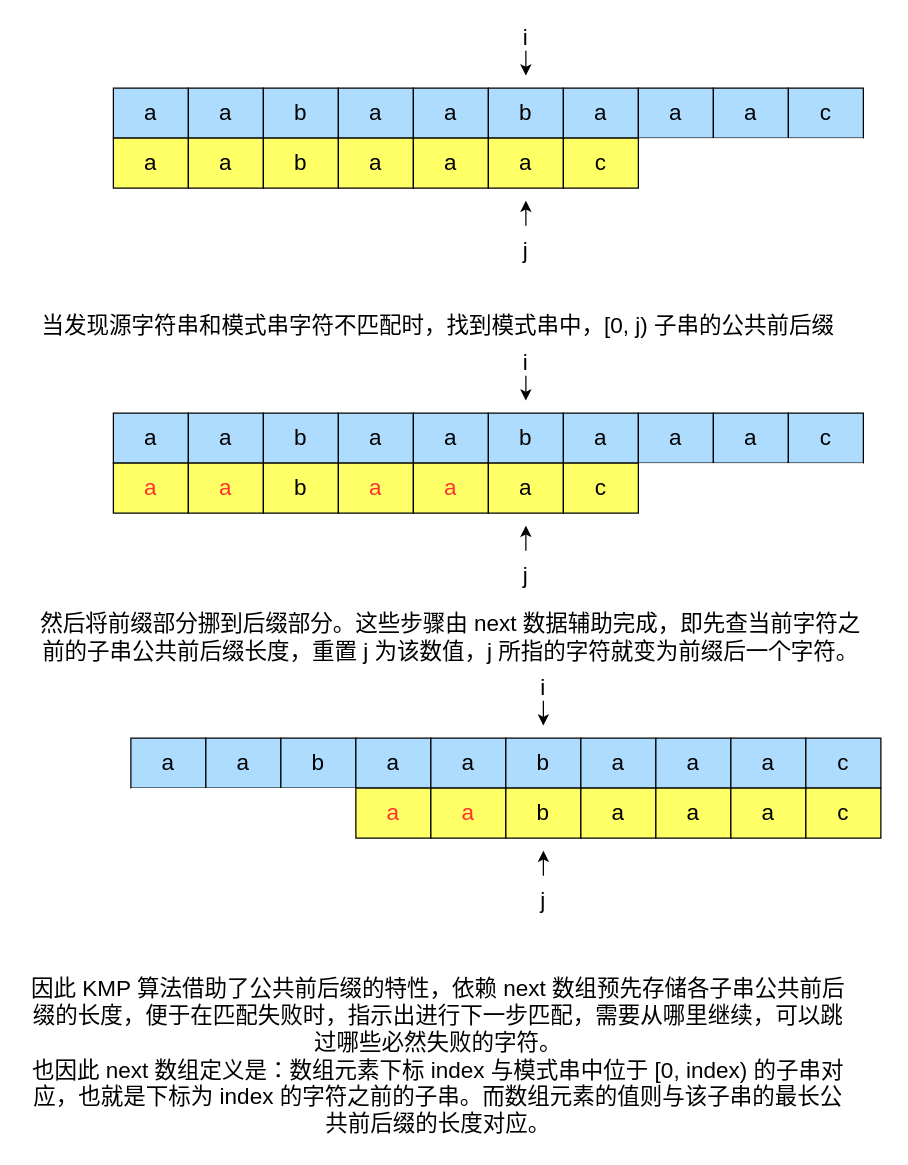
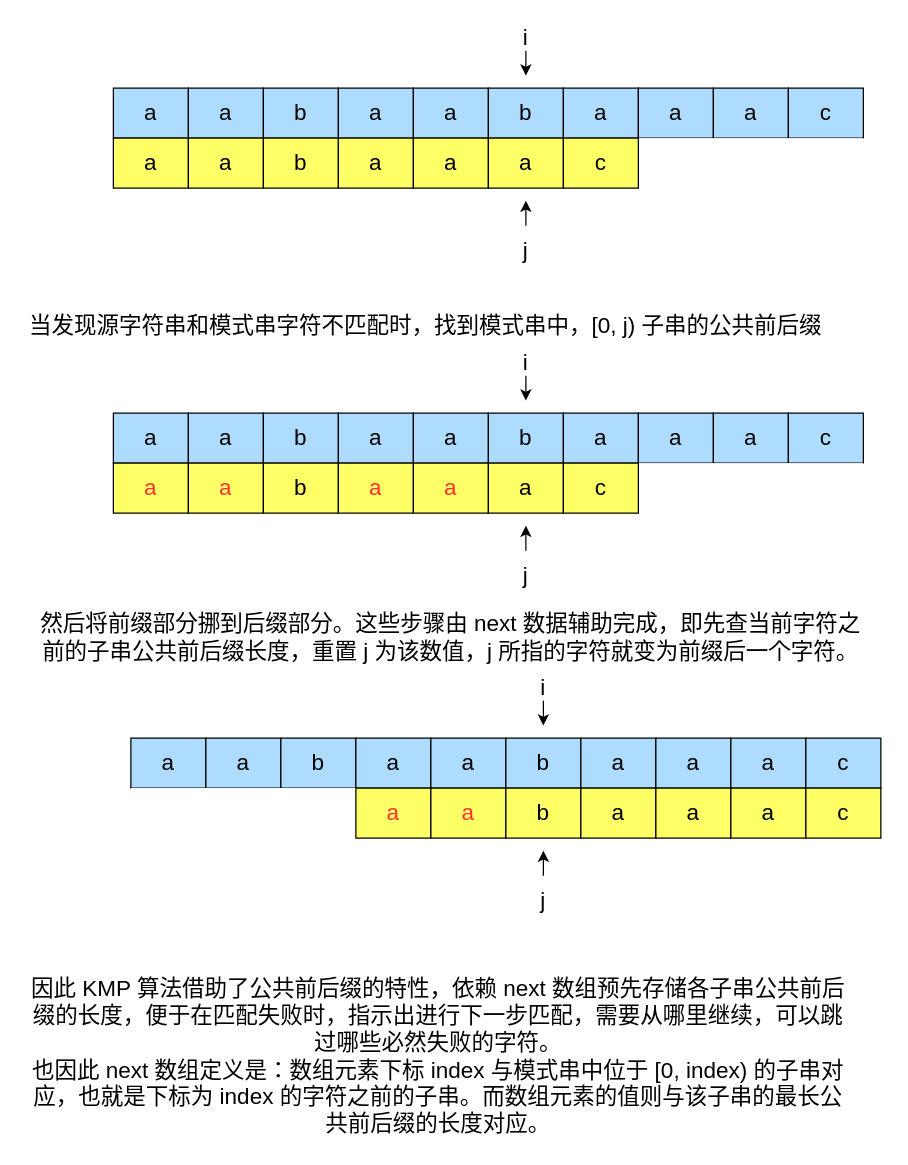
(438, 326) -> (426, 326)
